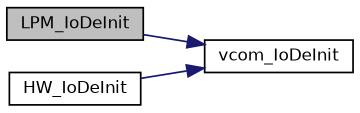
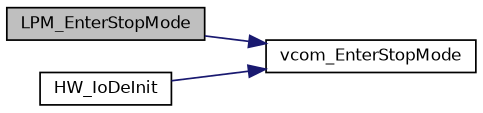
(75, 24) -> (106, 24)
(279, 56) -> (371, 56)
